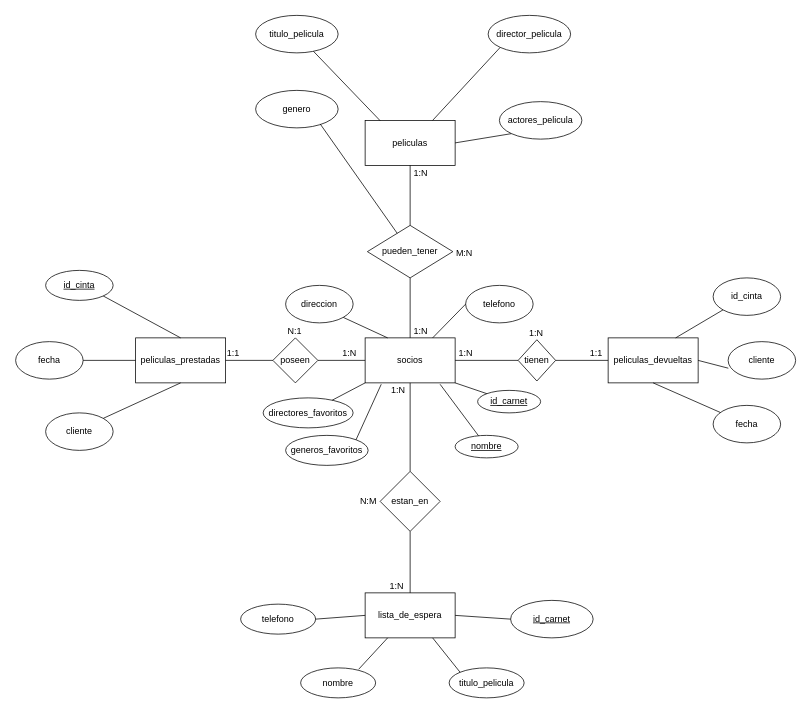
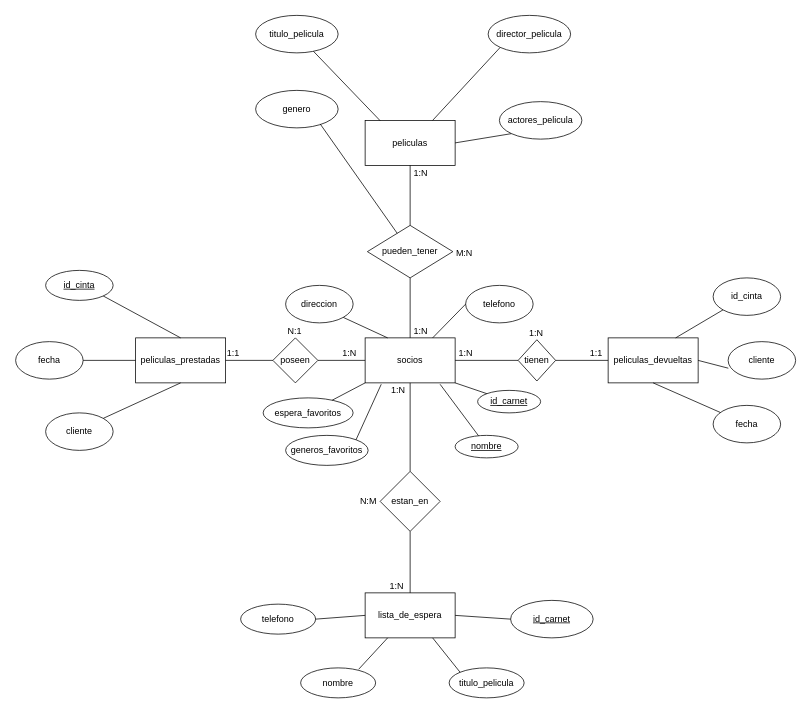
(308, 413) -> (308, 413)
